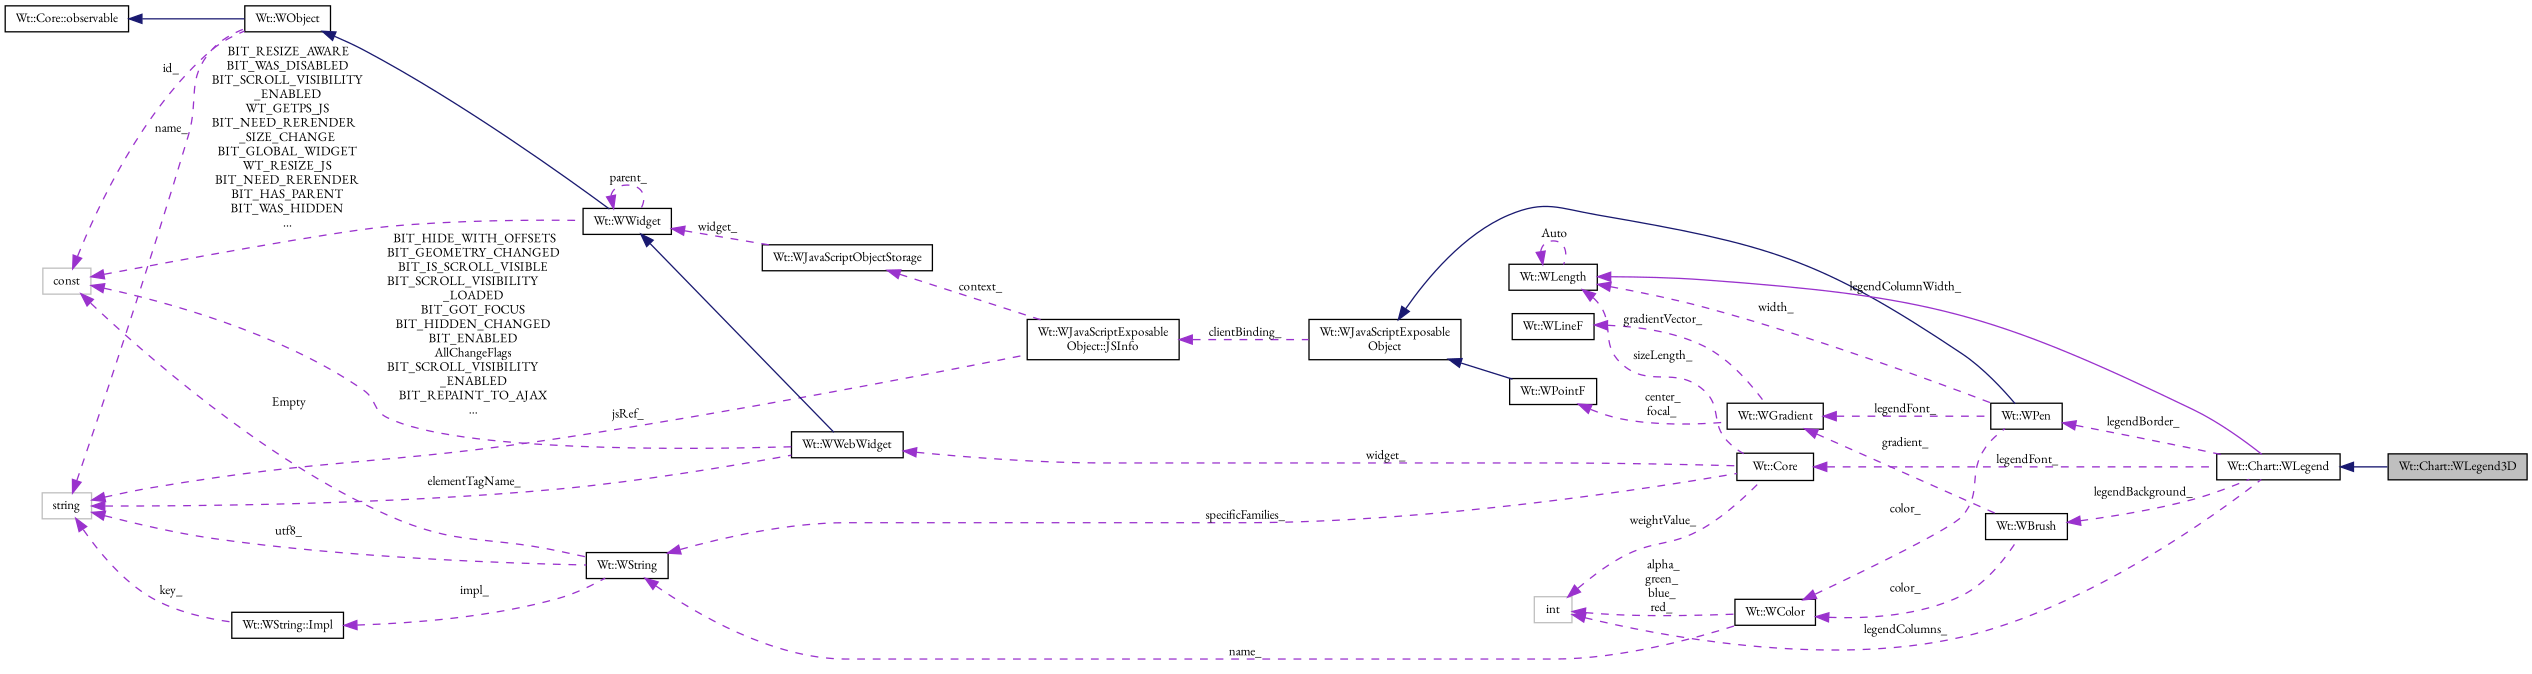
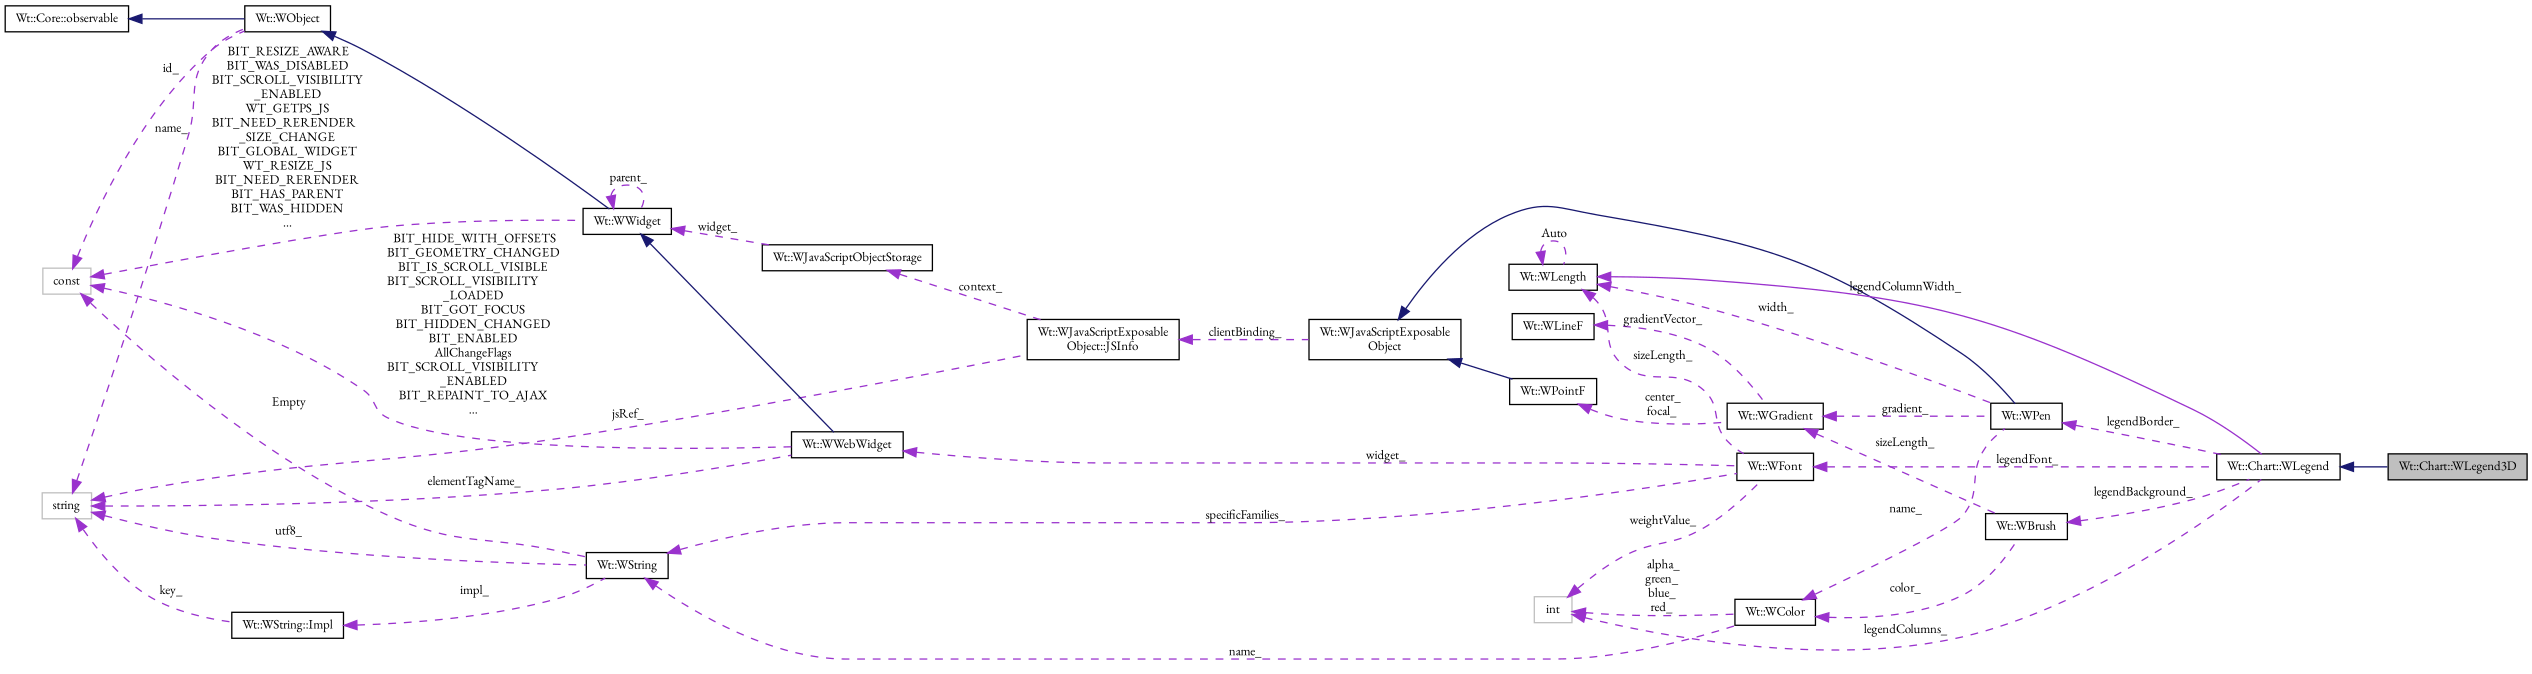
(1904, 409) -> (1904, 409)
(1904, 443) -> (1904, 443)
(1775, 467) -> (1775, 467)
(1904, 509) -> (1904, 509)
